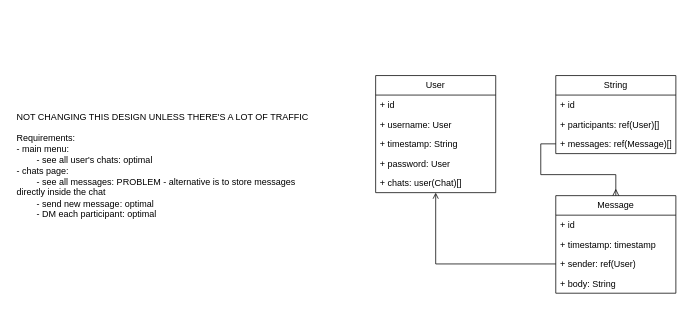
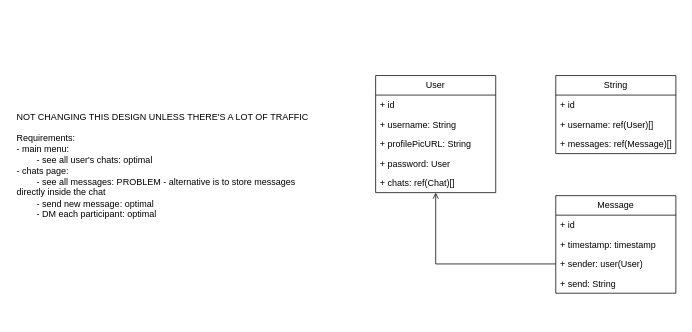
(417, 125) -> (421, 125)
(616, 130) -> (614, 125)
(422, 145) -> (430, 145)
(564, 174) -> none
(429, 184) -> (427, 184)
(604, 265) -> (607, 265)
(590, 284) -> (590, 284)
